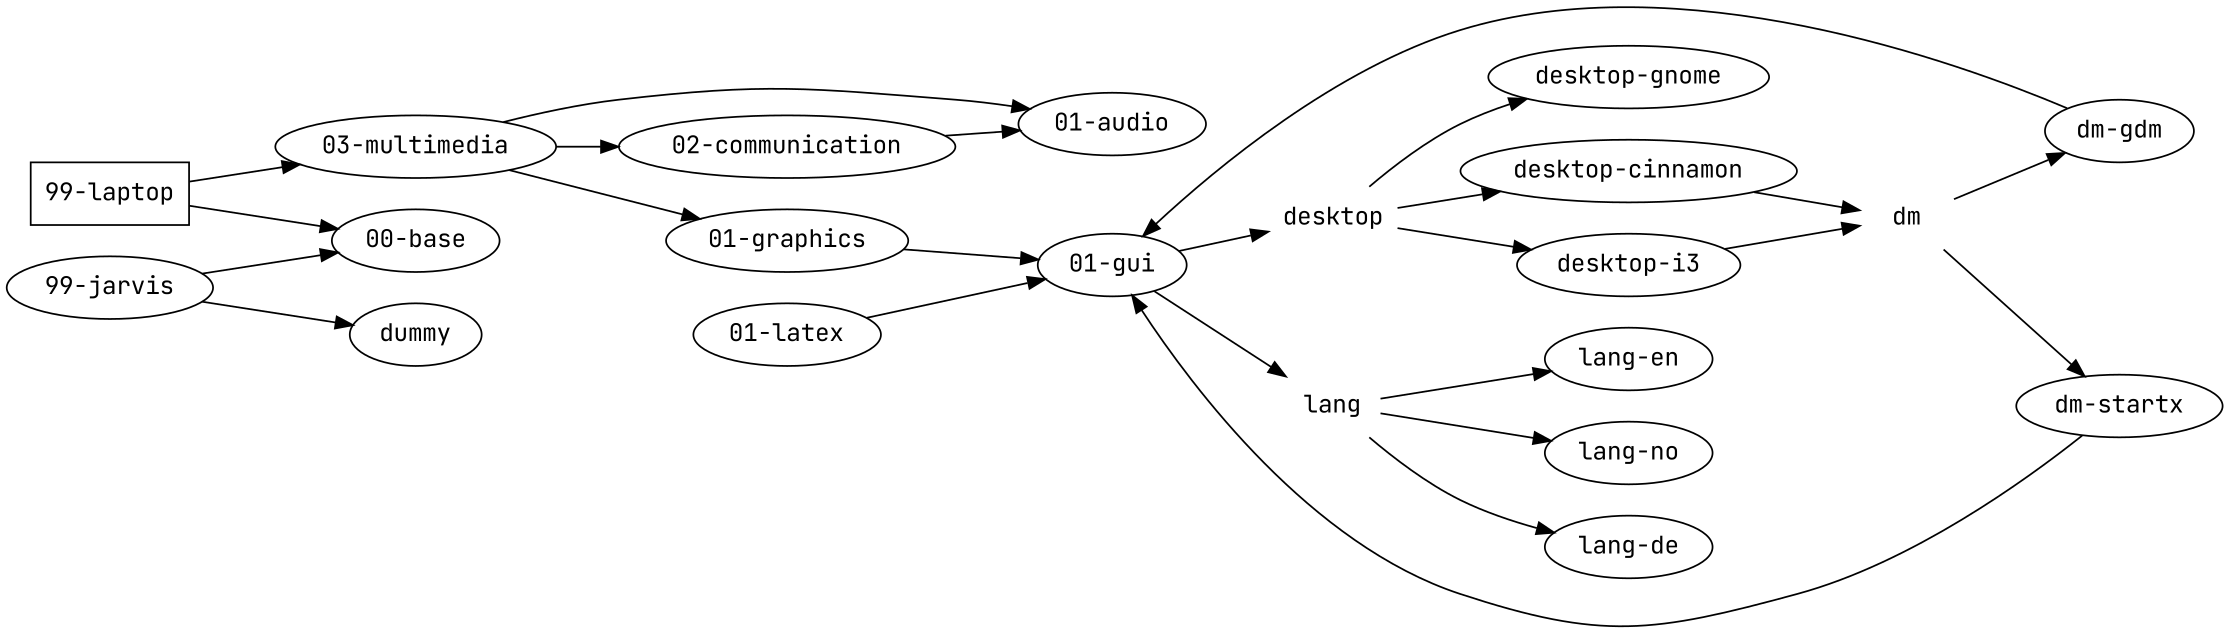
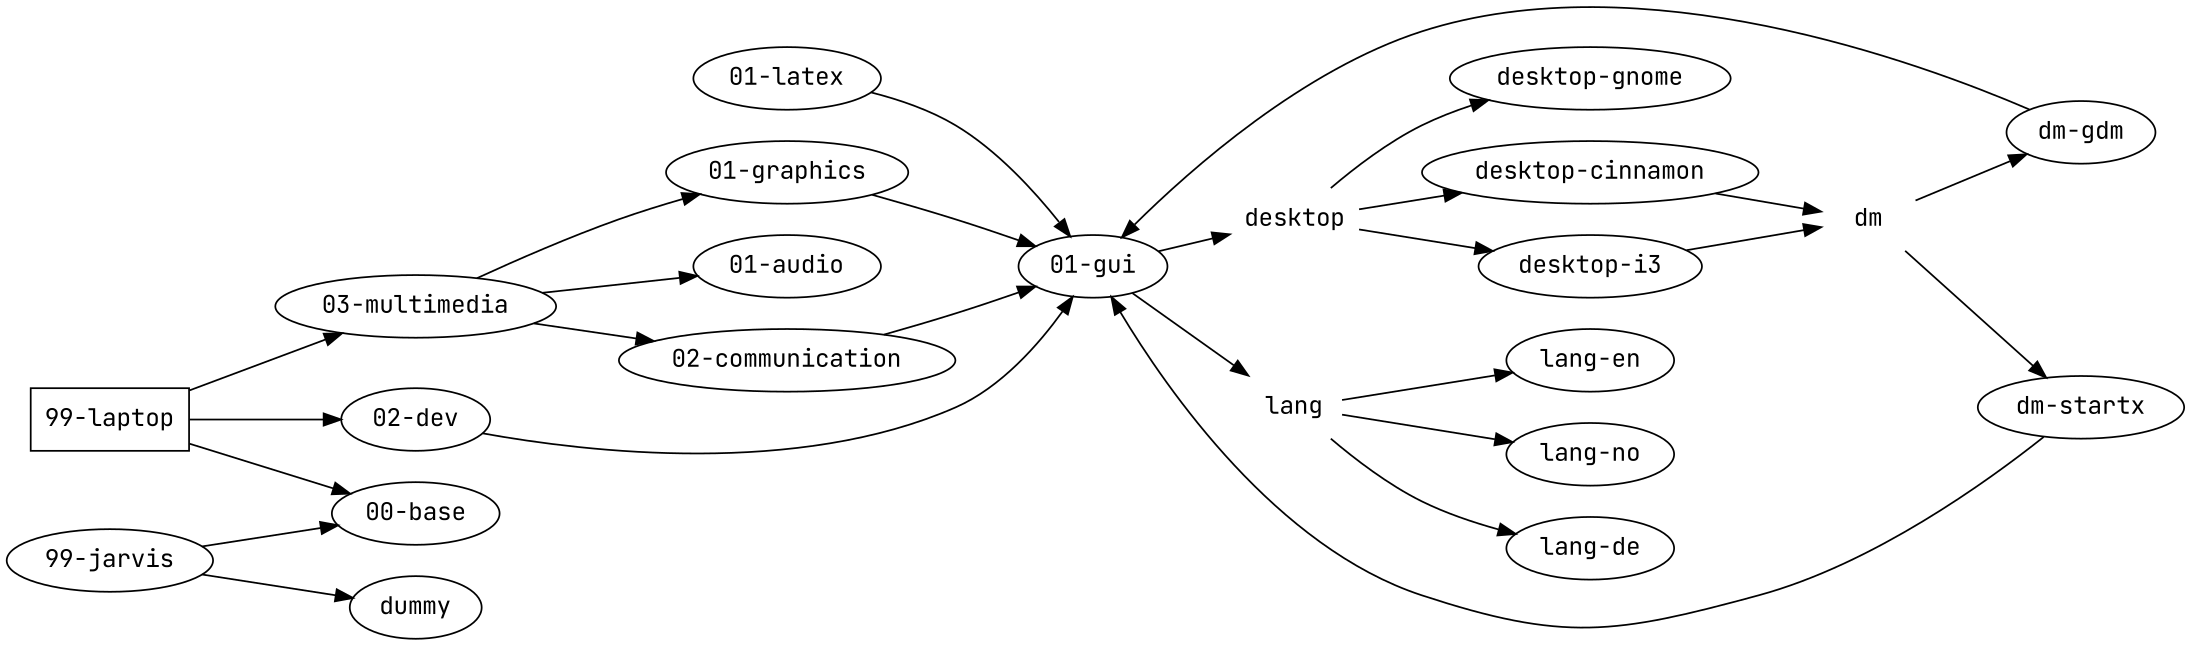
(974, 134) -> (952, 315)
none -> (416, 420)
